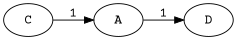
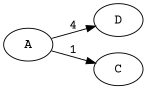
(164, 13) -> (73, 25)
(69, 20) -> (69, 56)
